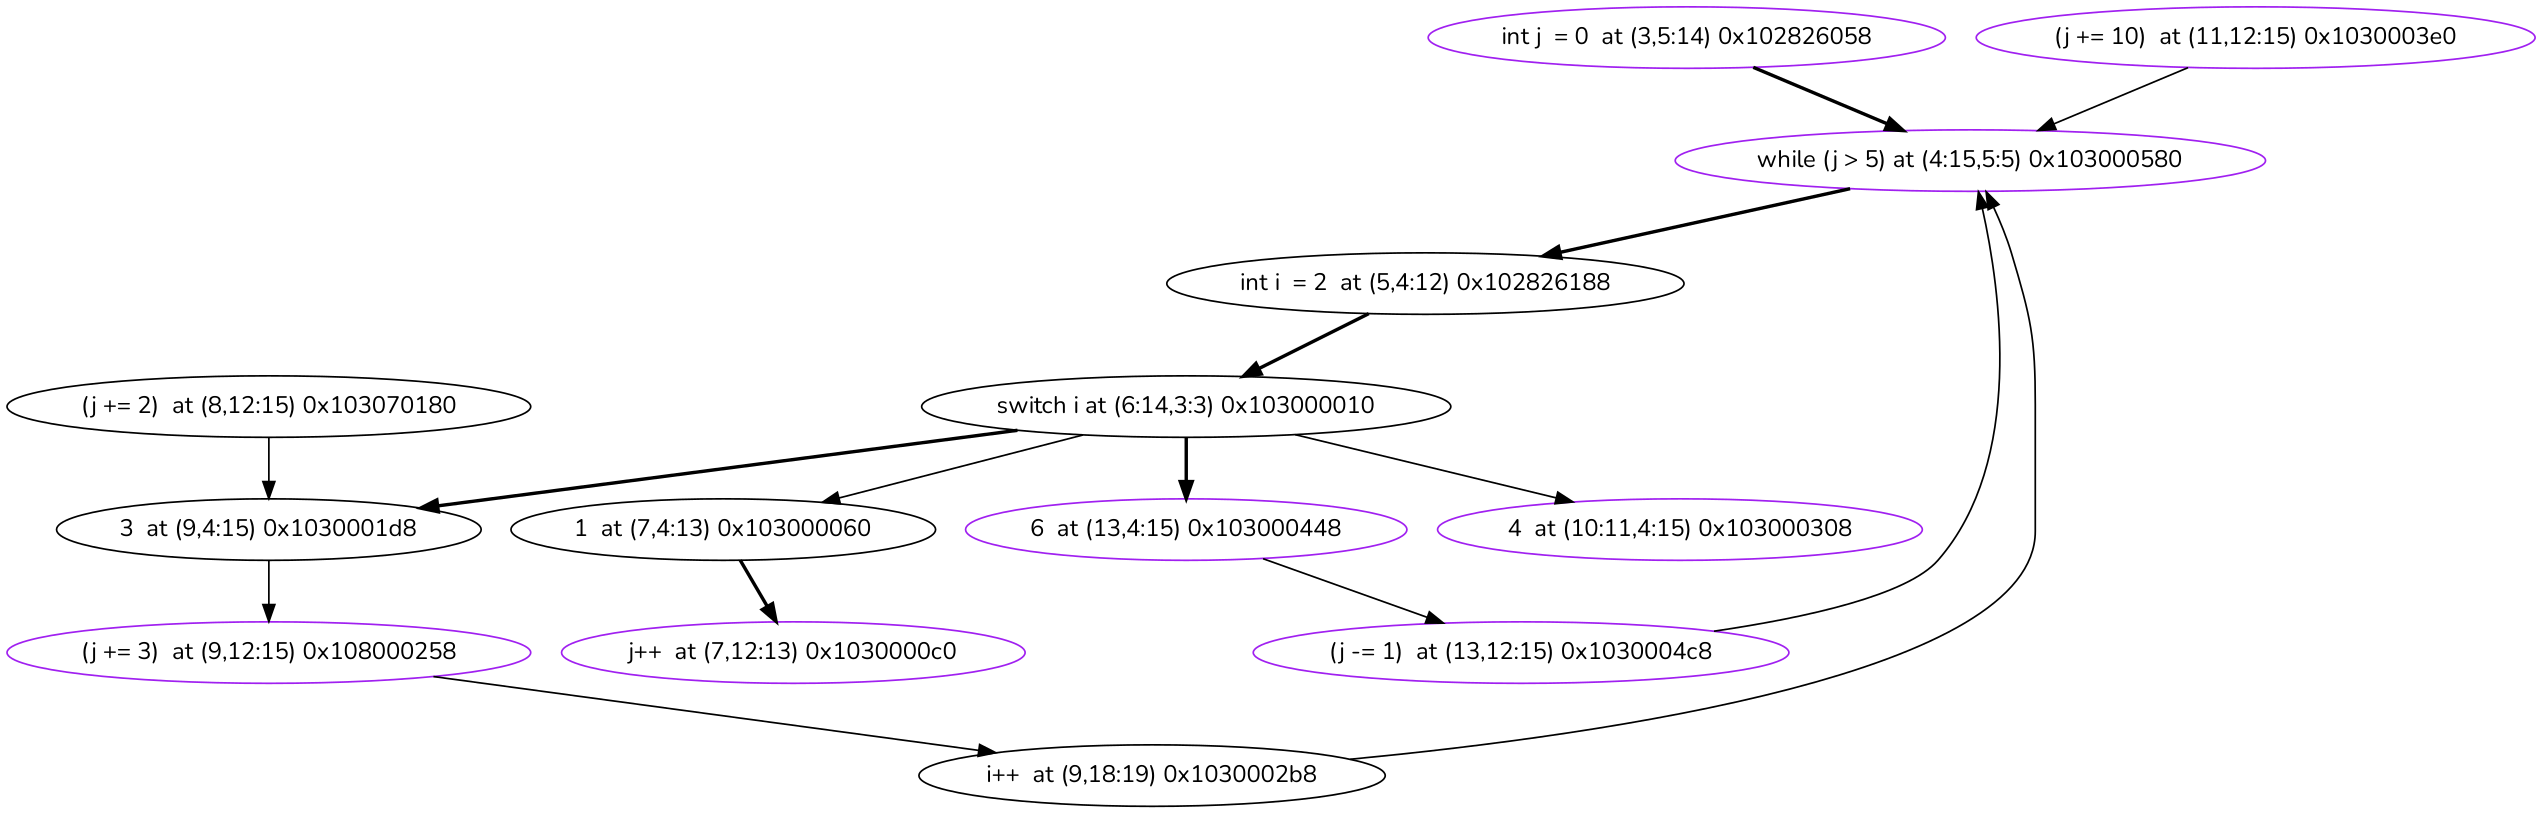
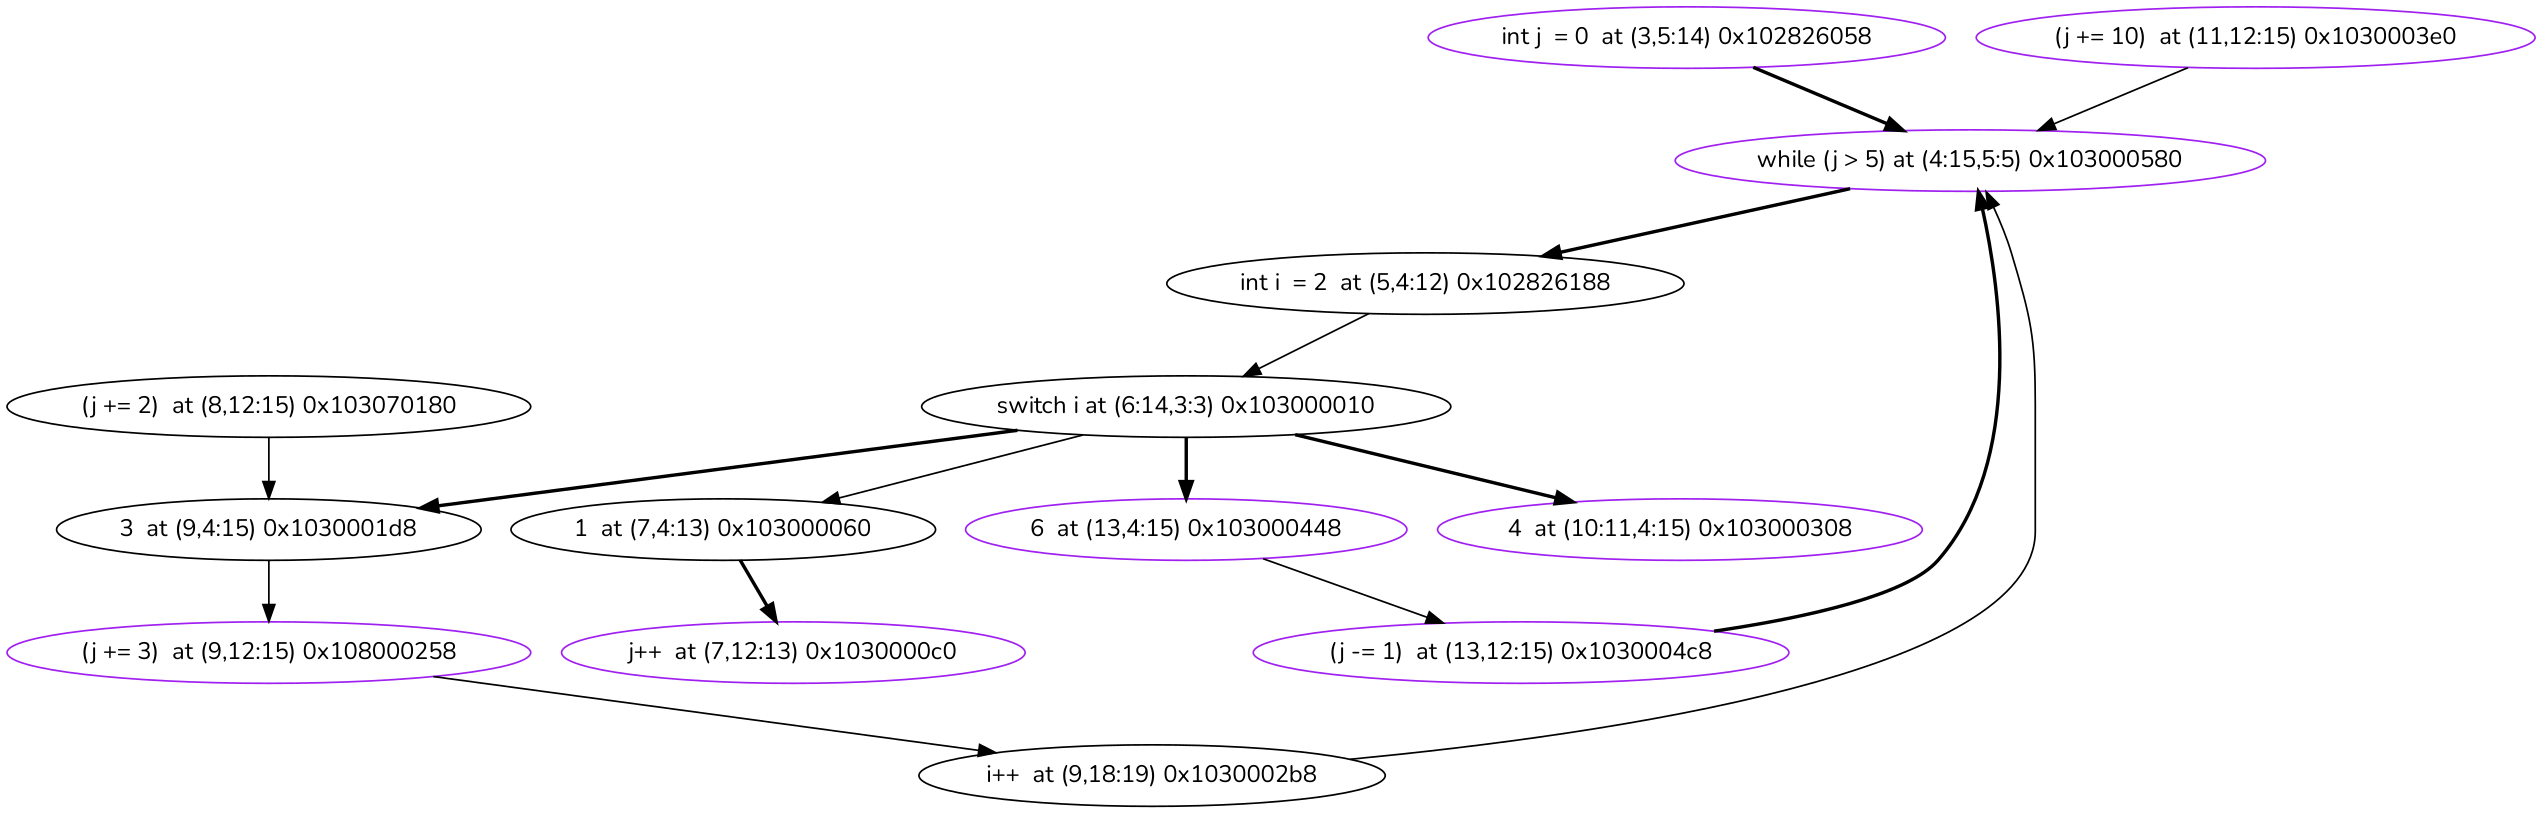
(1314, 341) -> (1314, 341)
(1426, 466) -> (1426, 466)
(1971, 506) -> (1971, 506)
